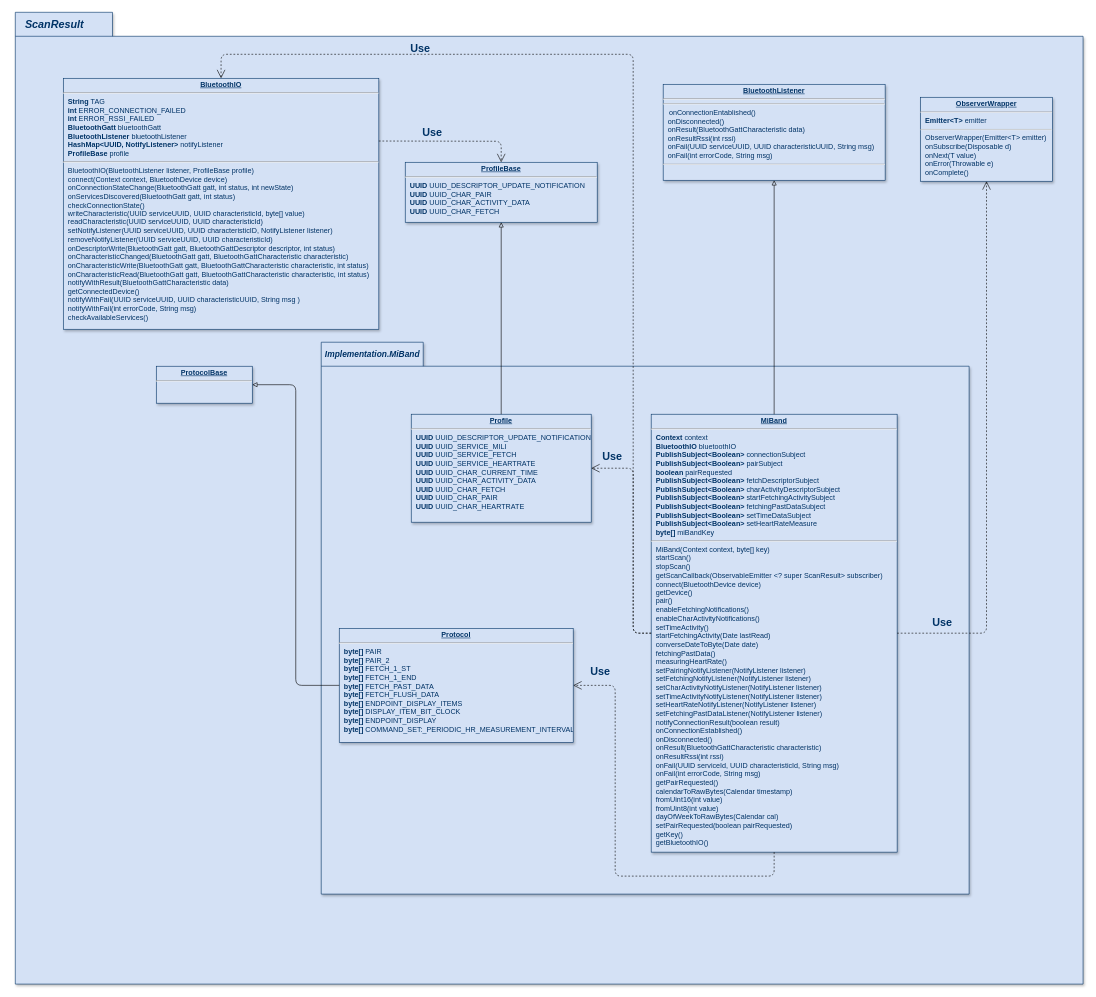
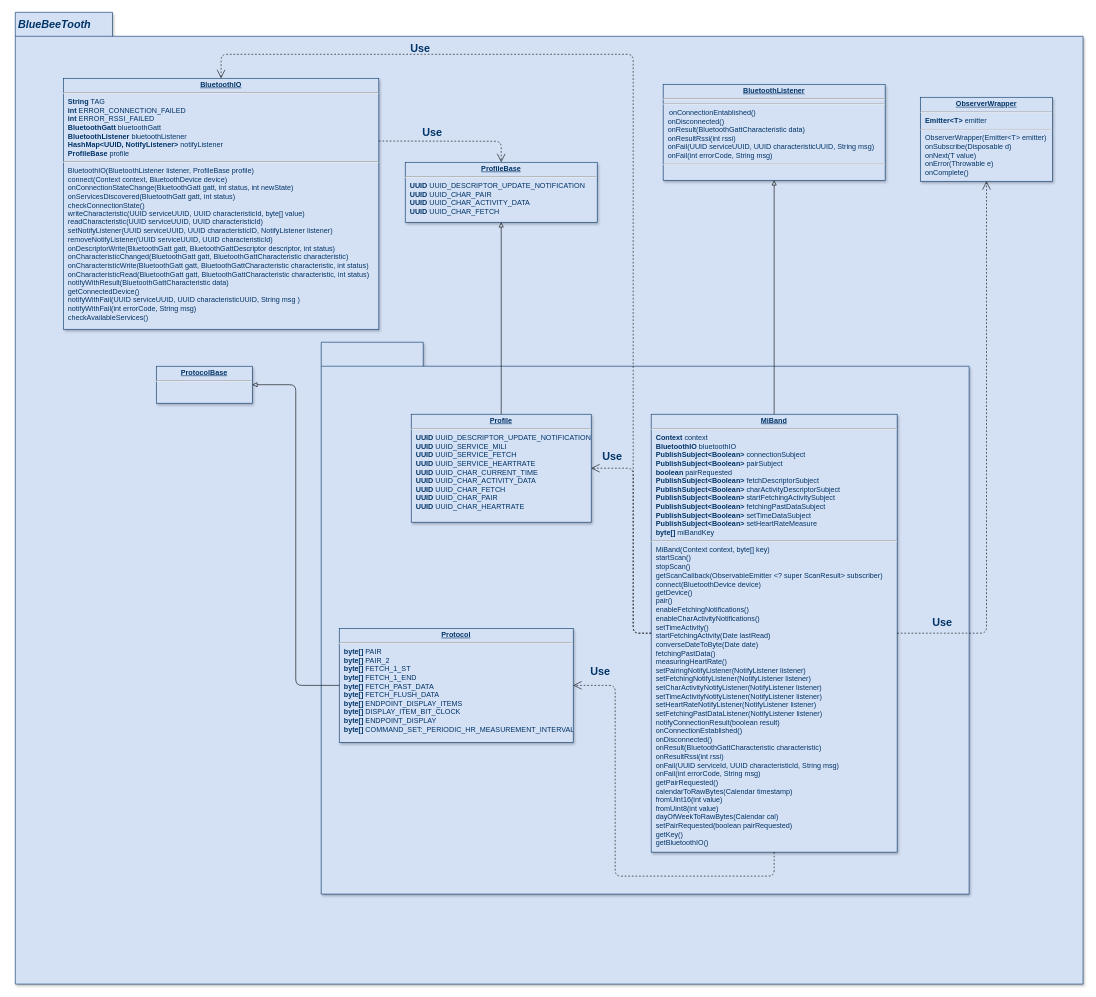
(55, 24) -> (55, 24)
(372, 354) -> none
